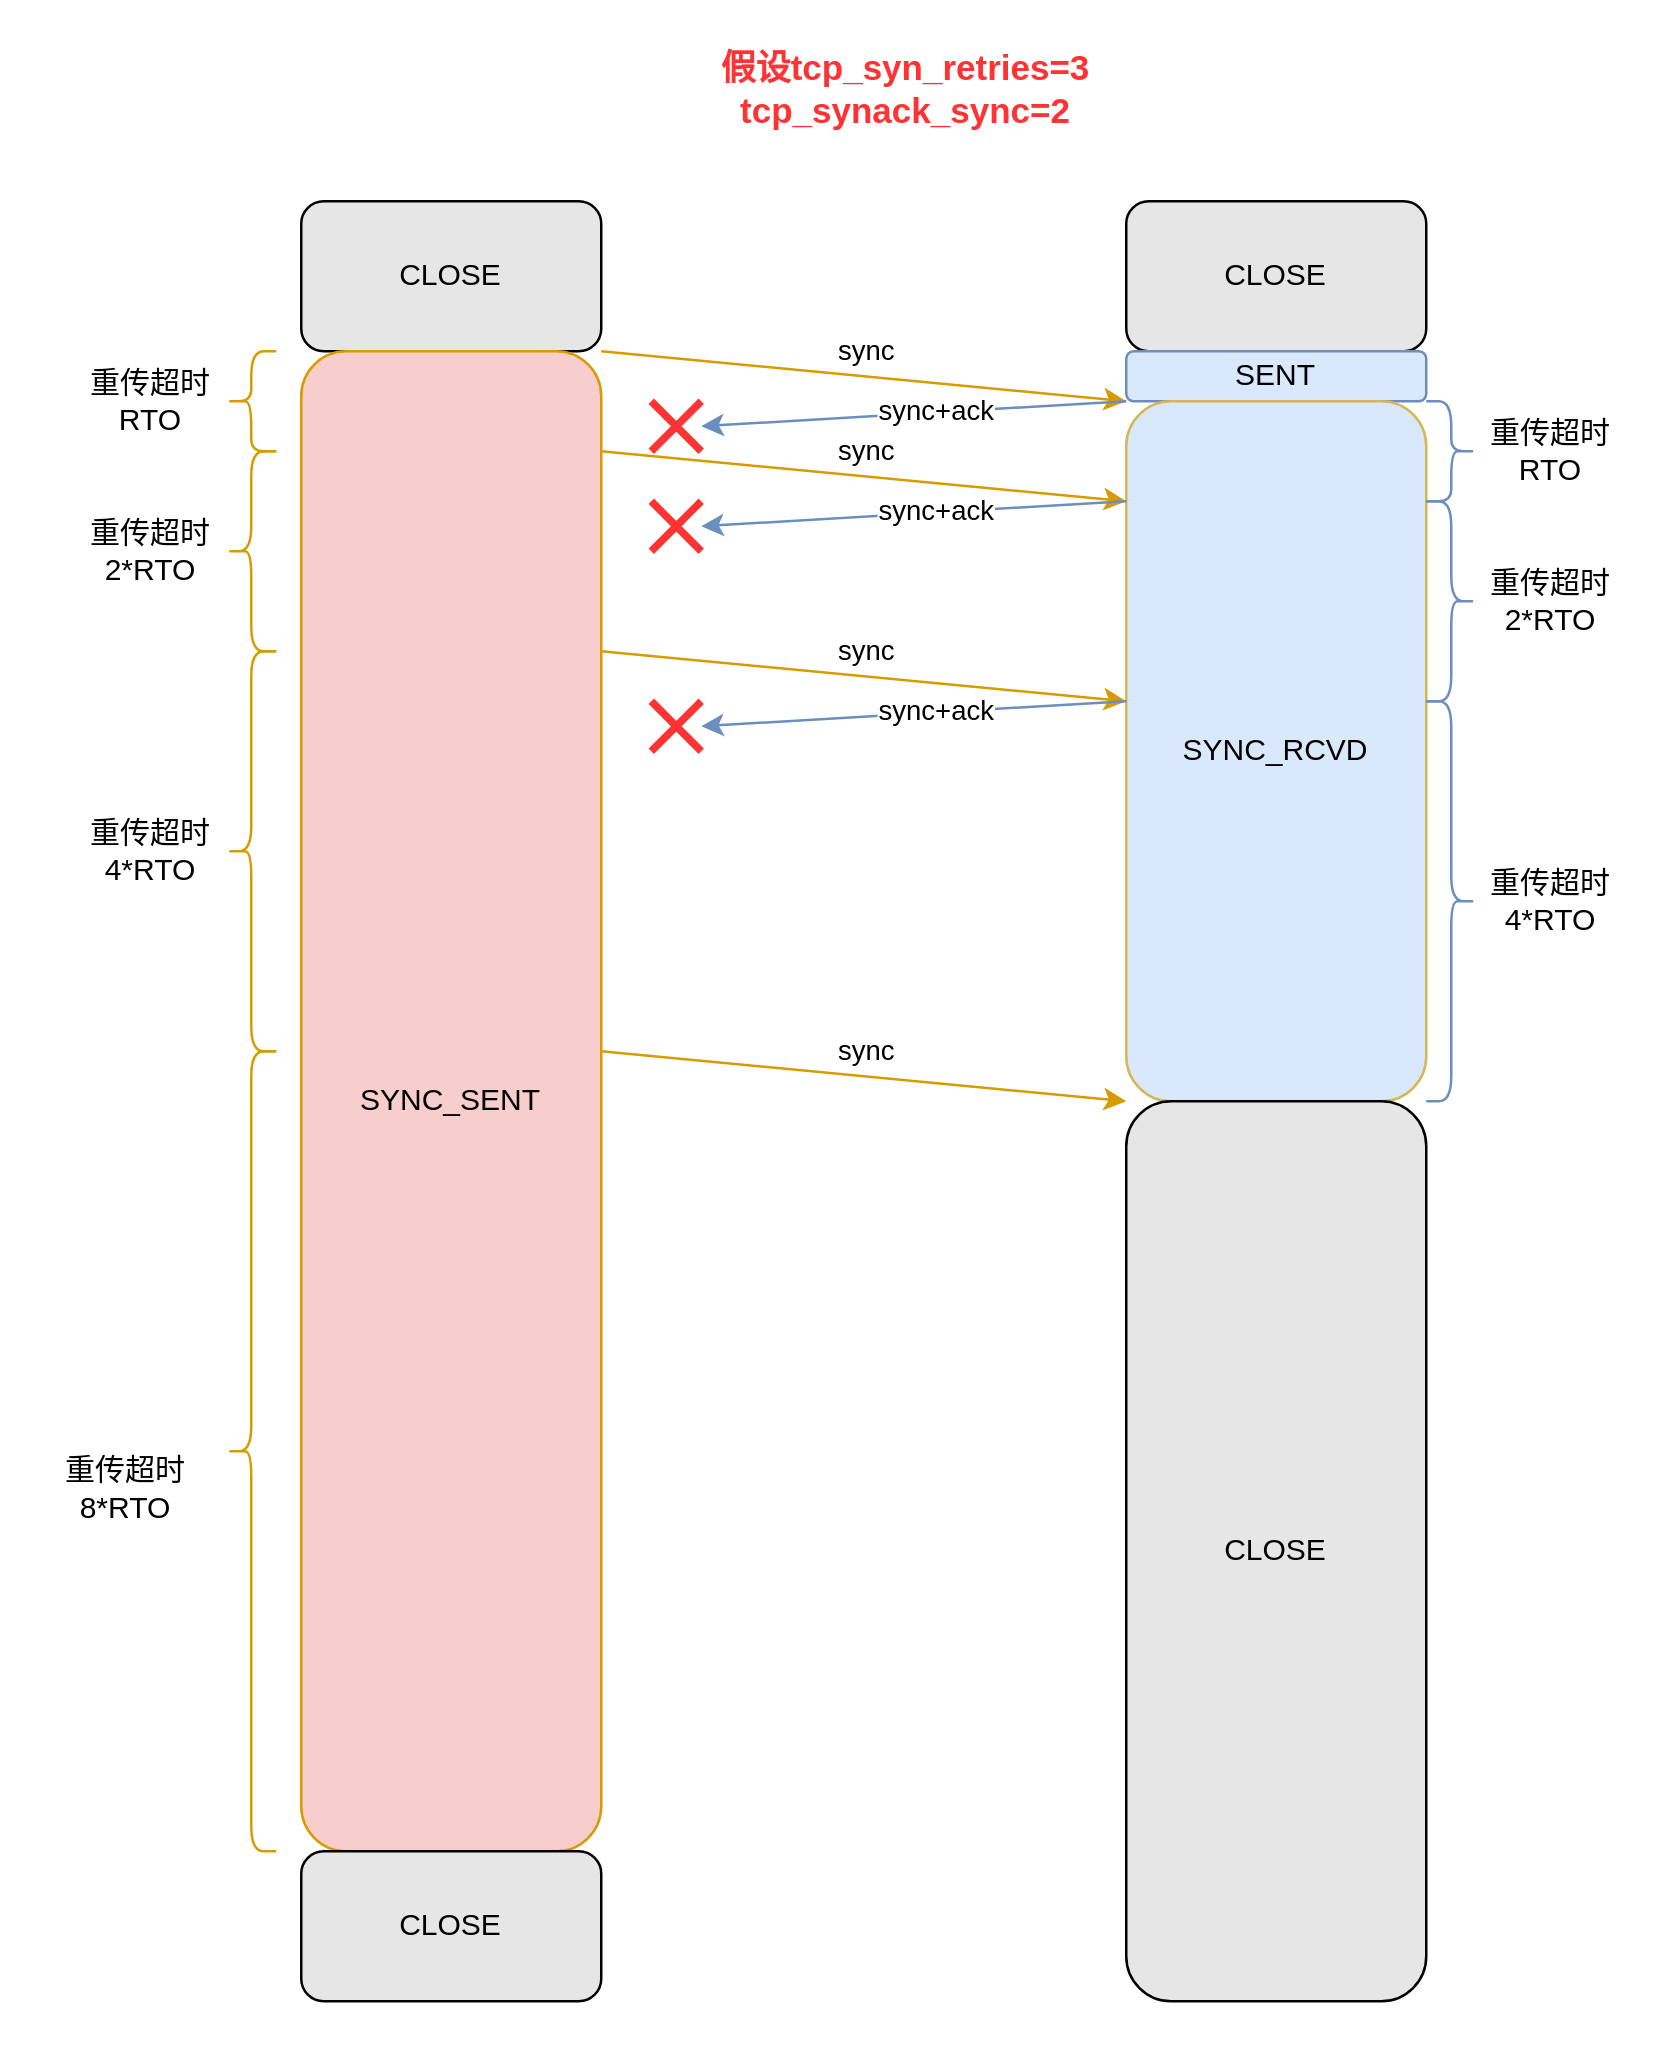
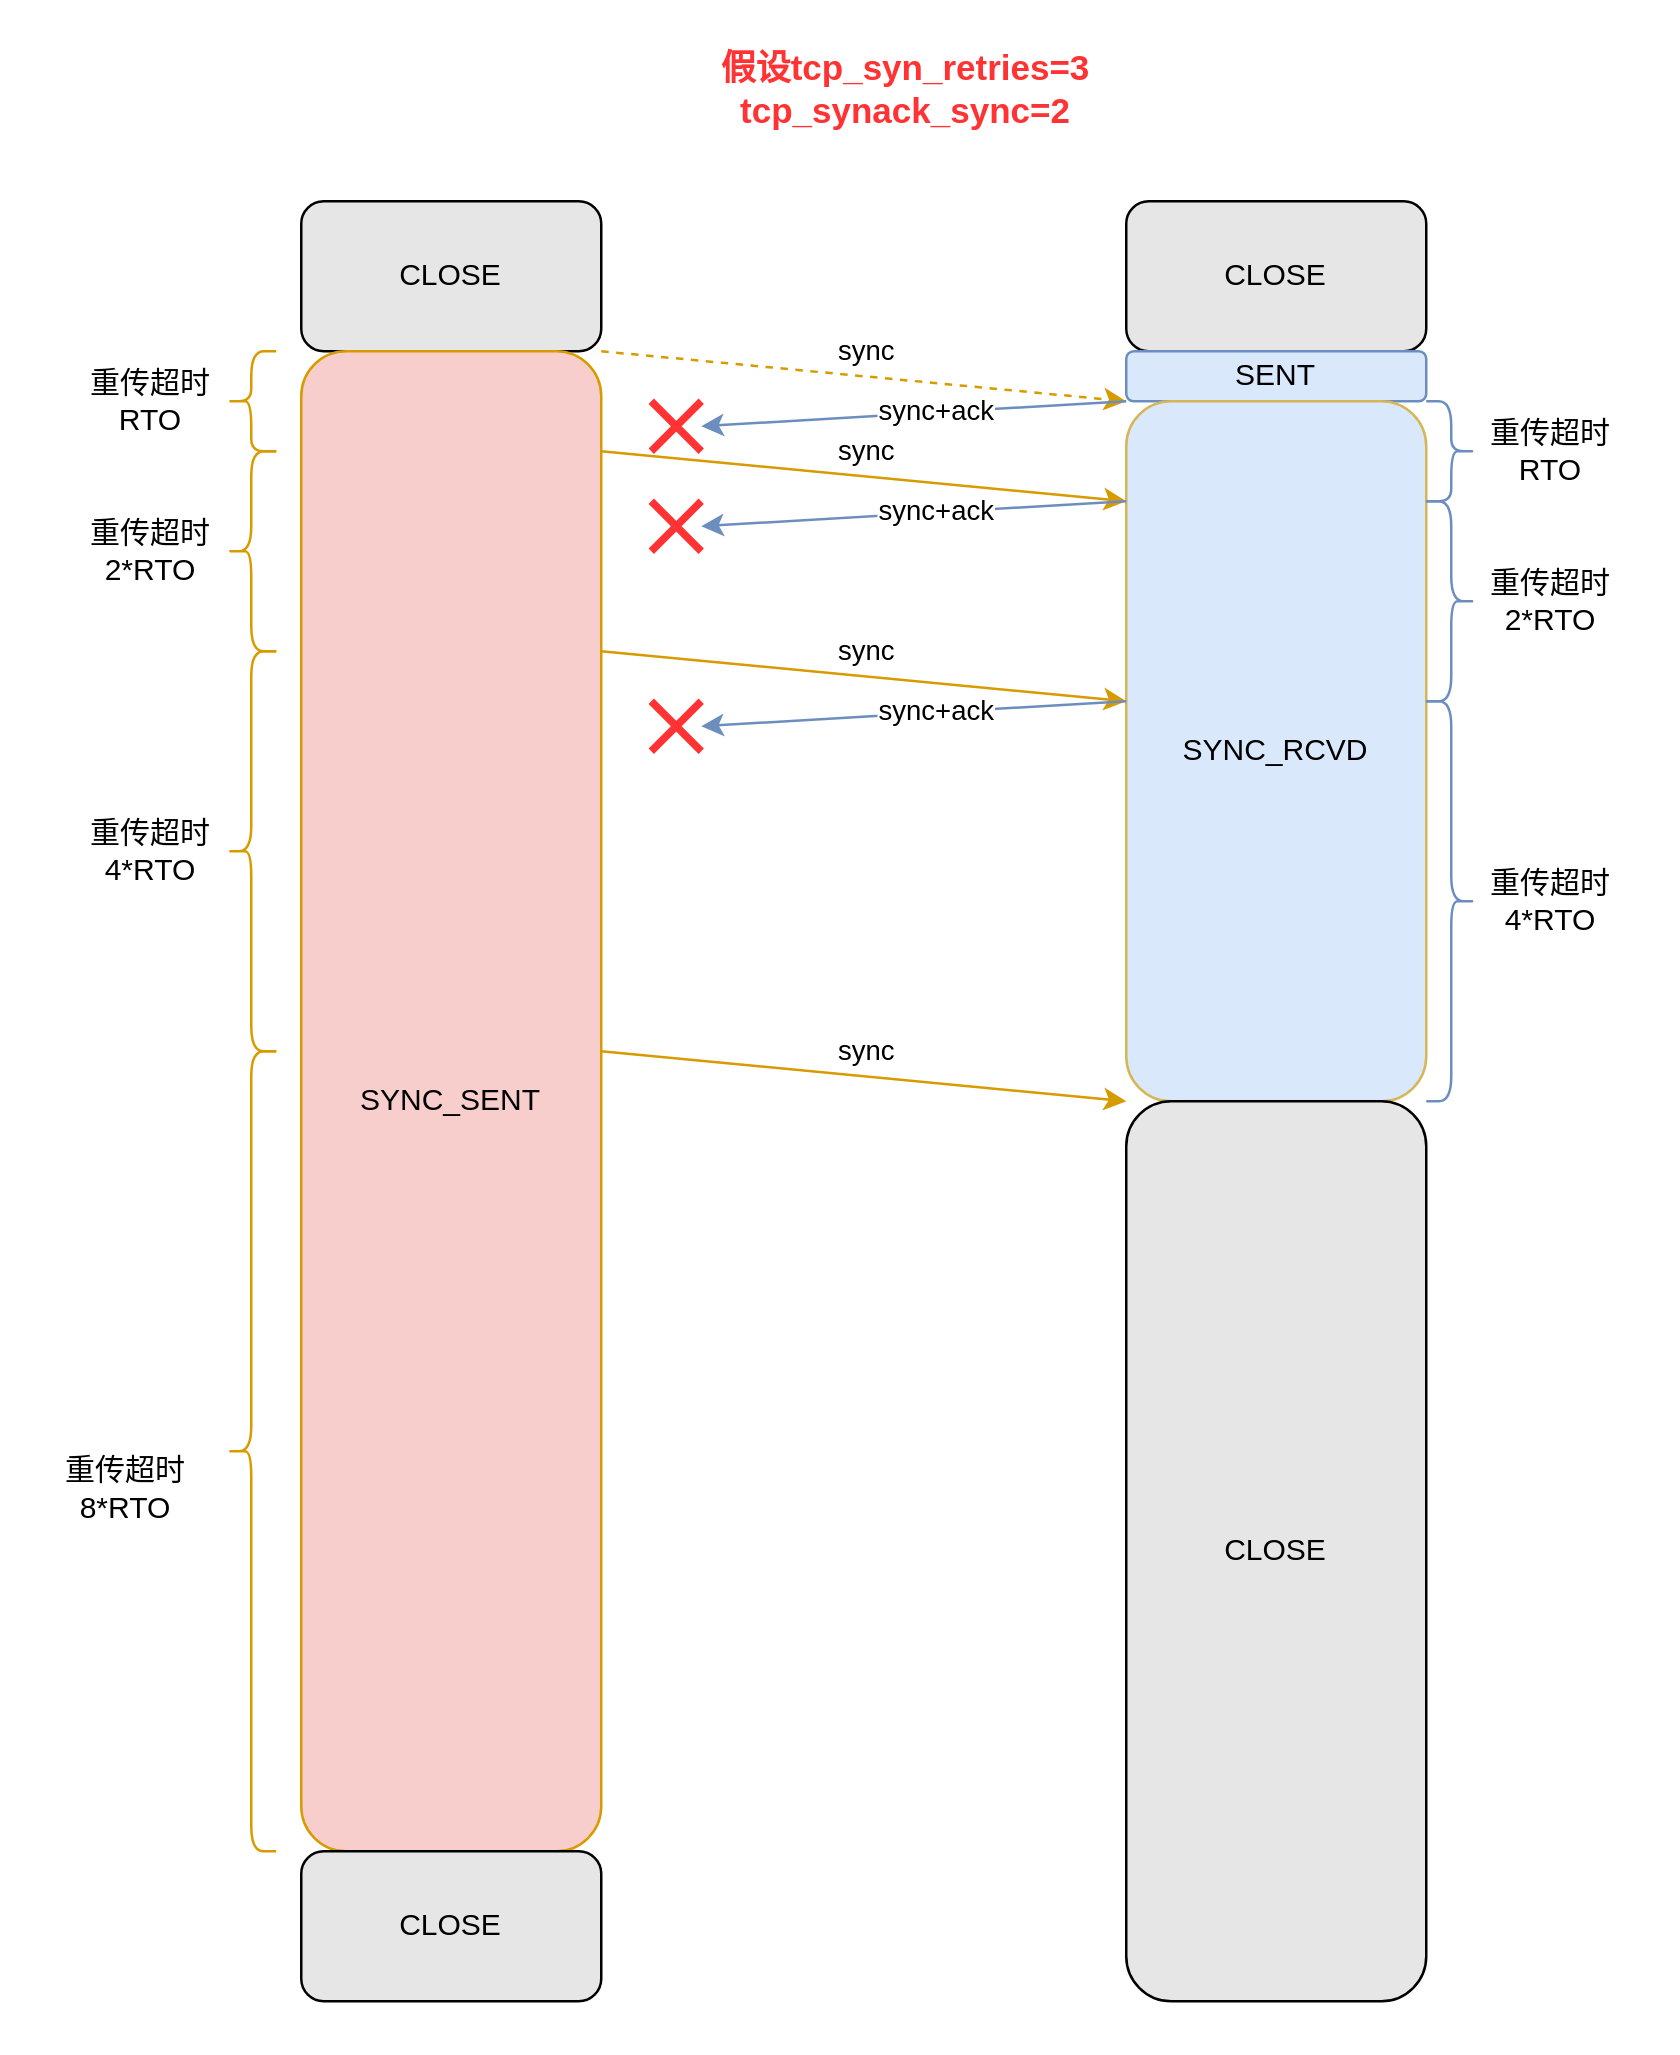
(851, 375) -> (851, 375)
